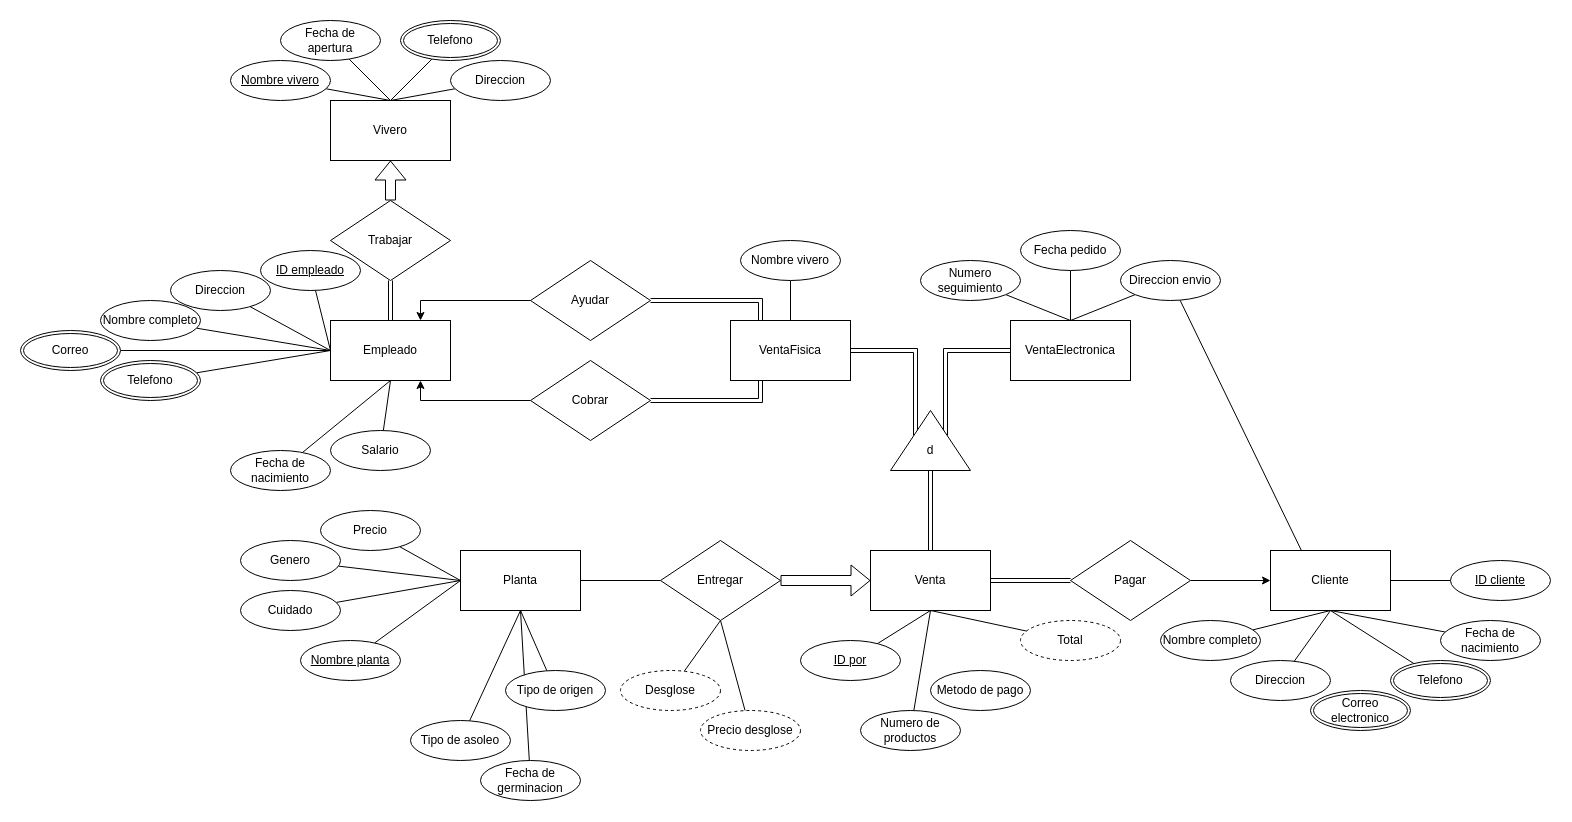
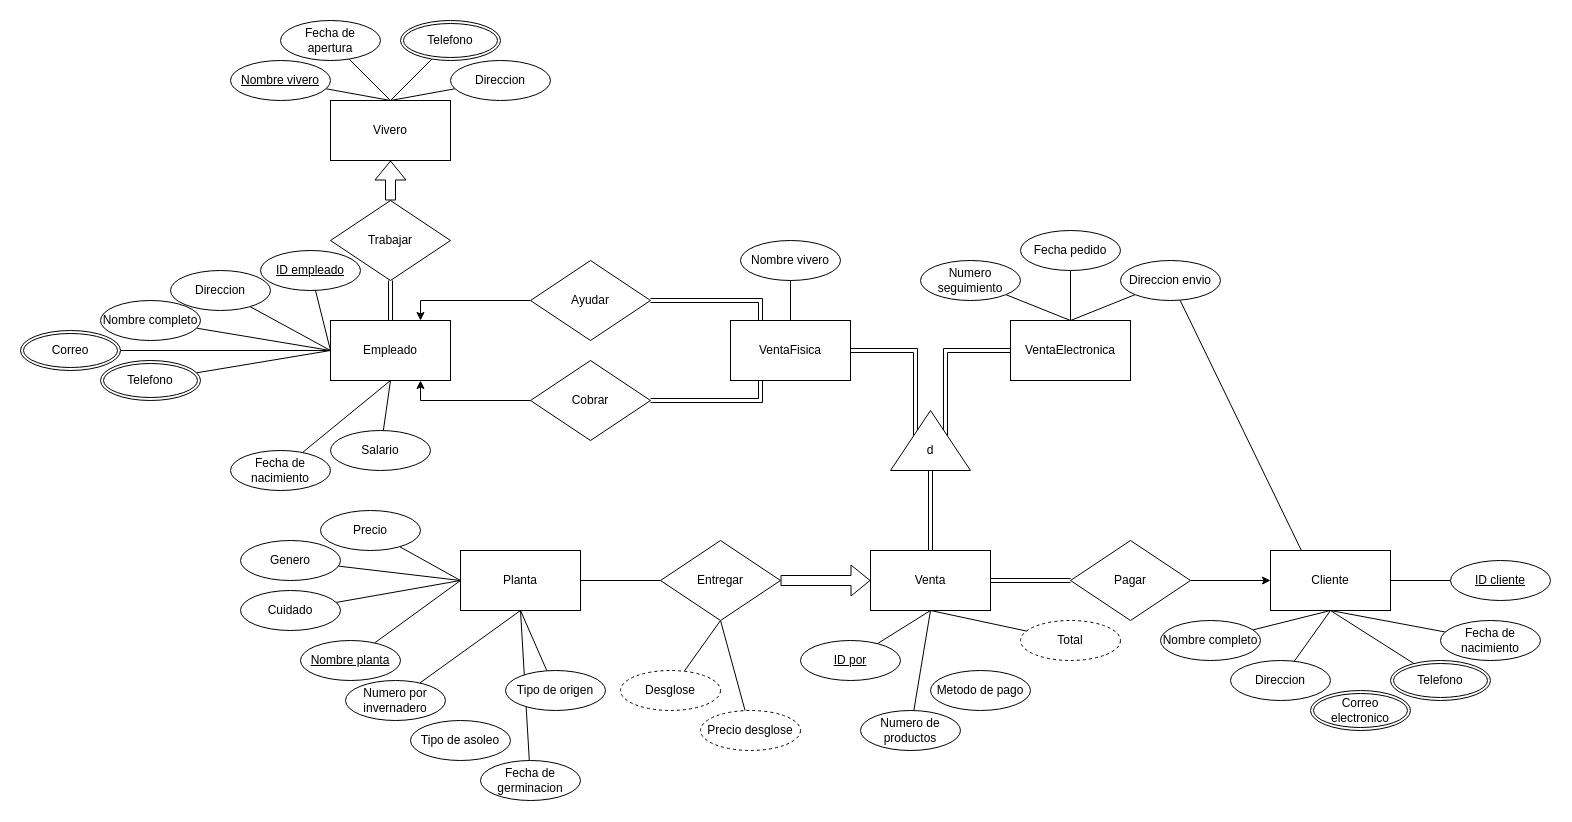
none -> (469, 648)
(494, 668) -> none
none -> (396, 701)
